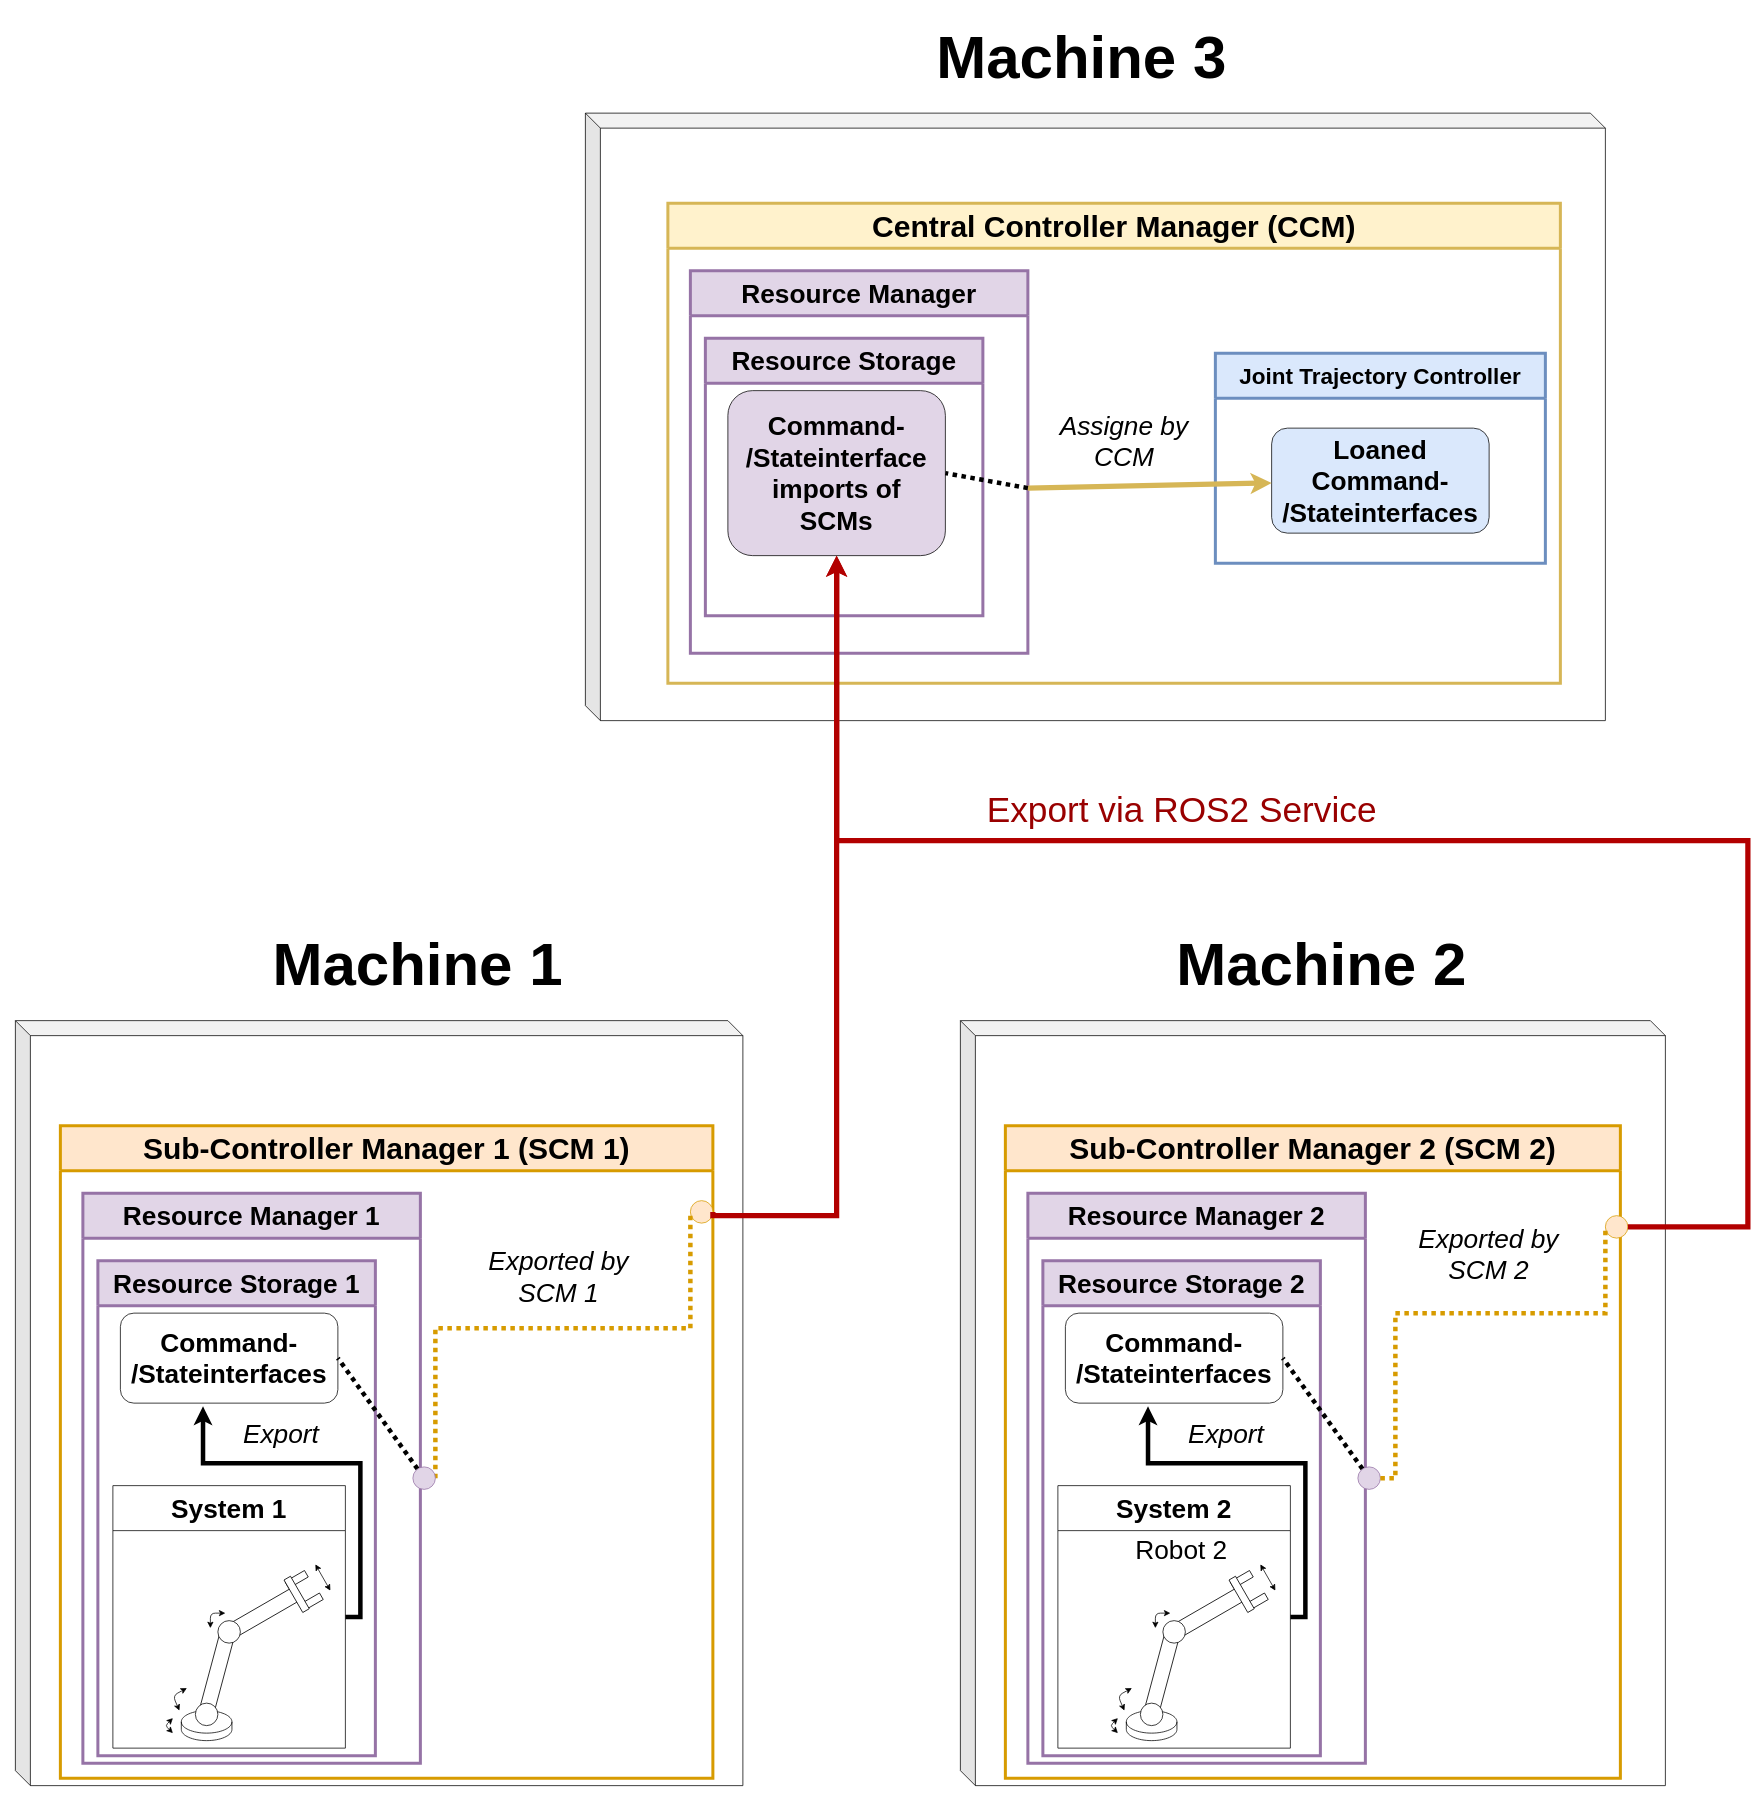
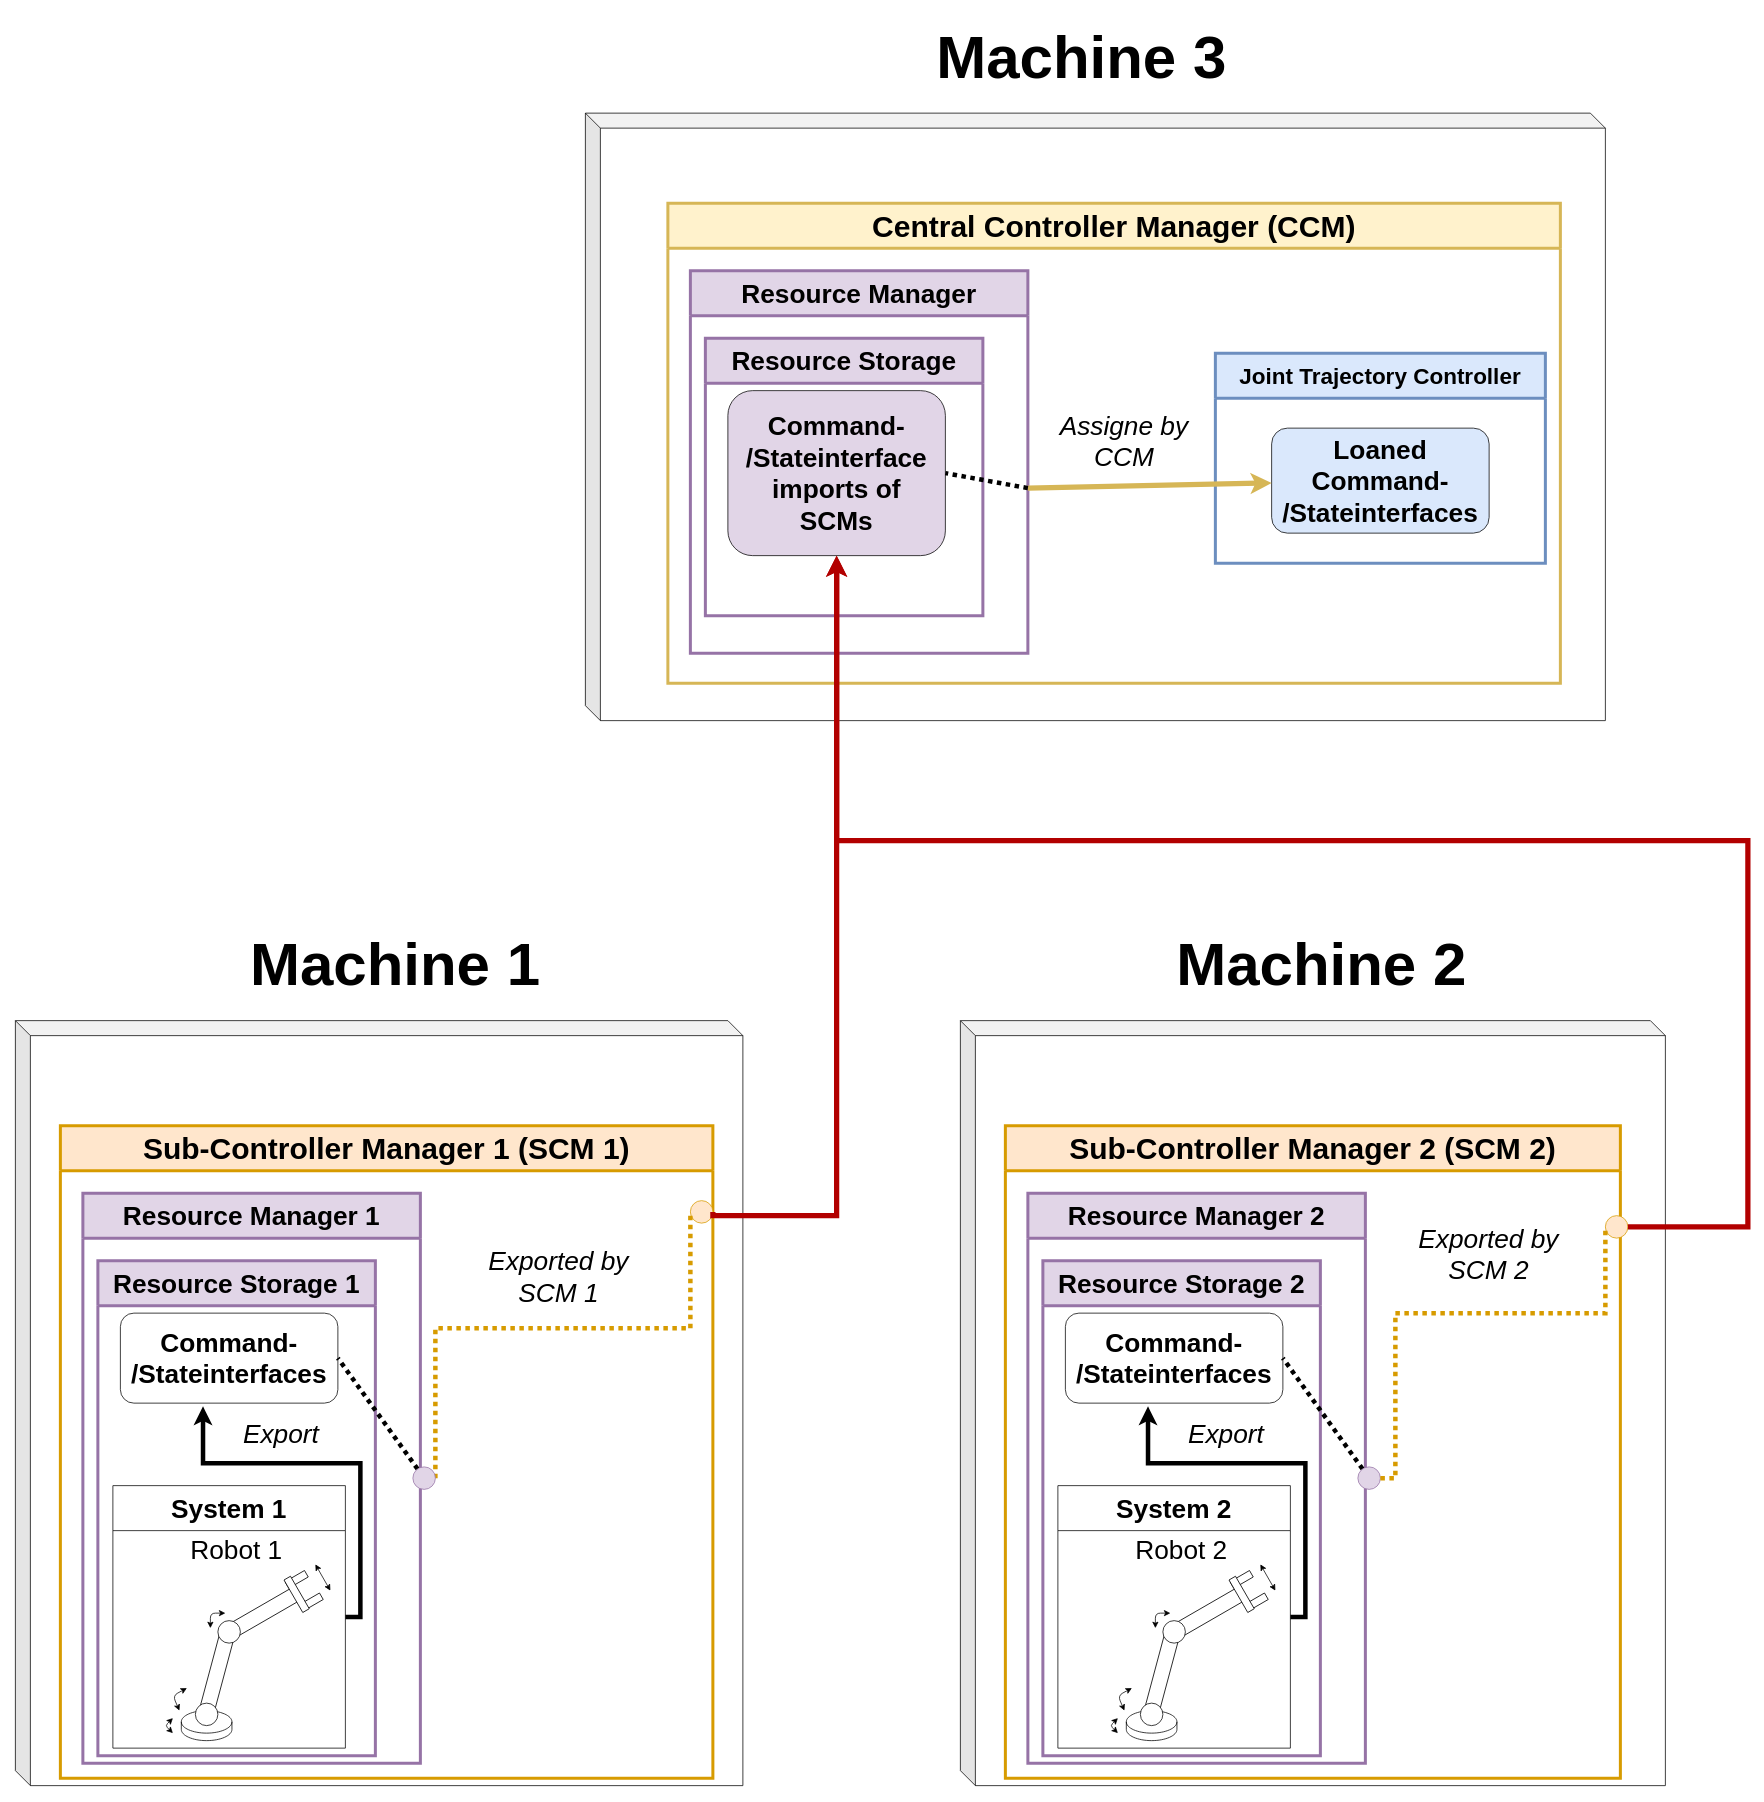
(1182, 810) -> none
(409, 964) -> (387, 964)
none -> (237, 1549)
